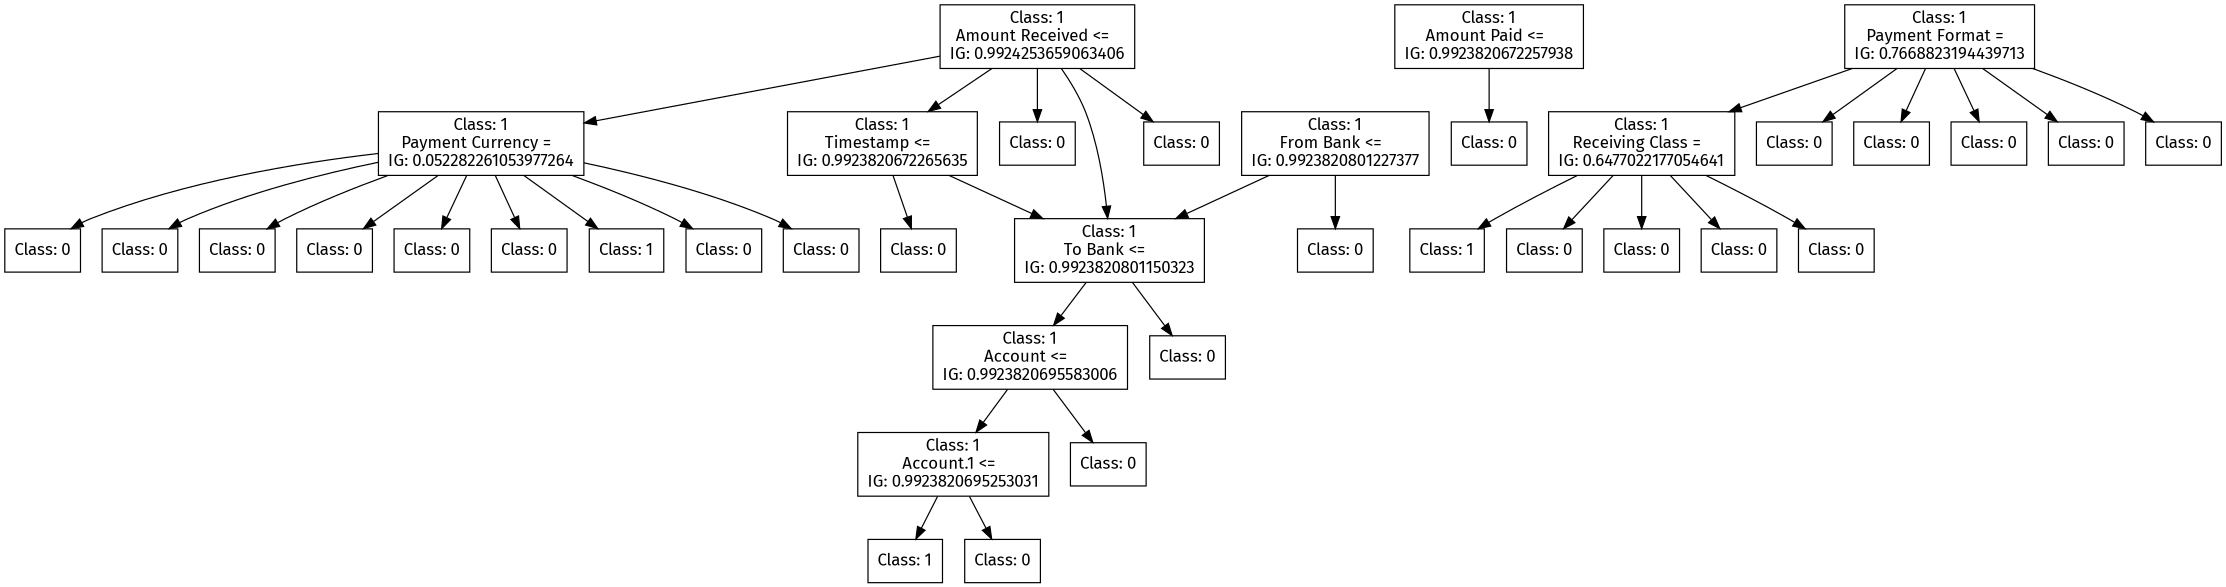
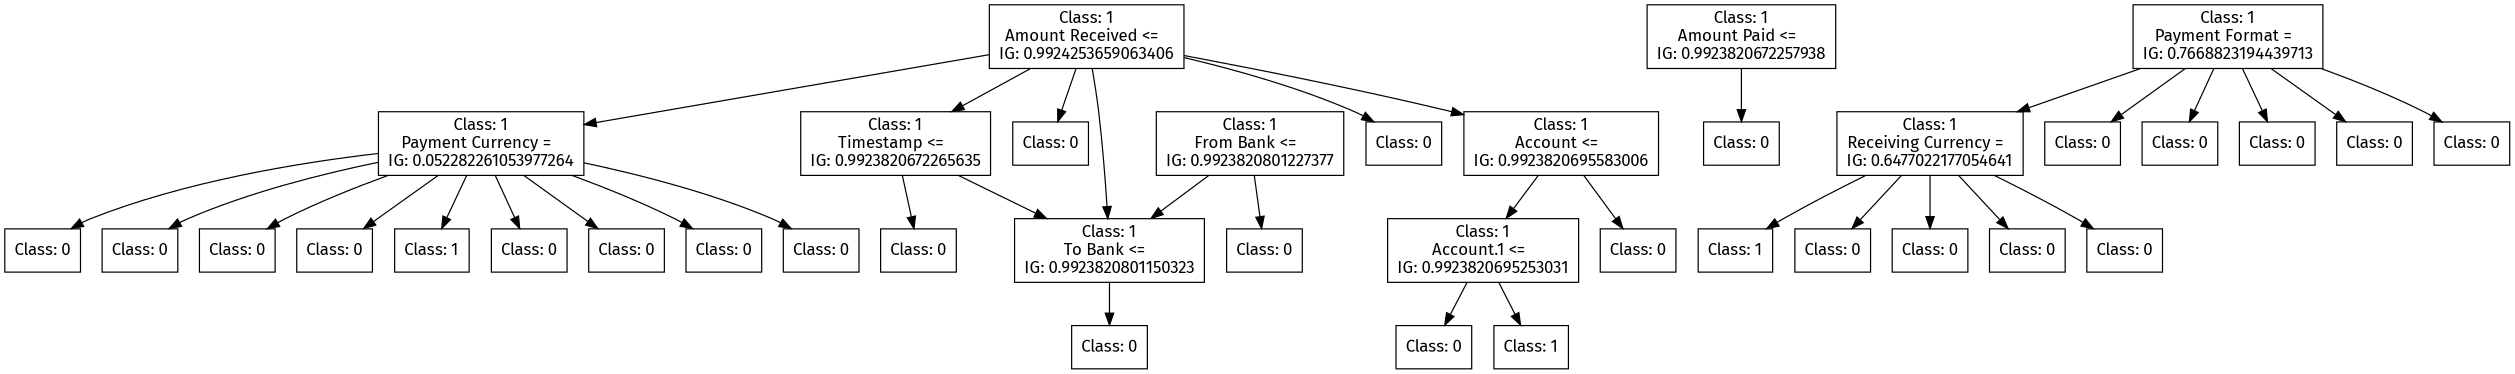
(1642, 144) -> (1930, 144)
(1074, 299) -> (1318, 82)
